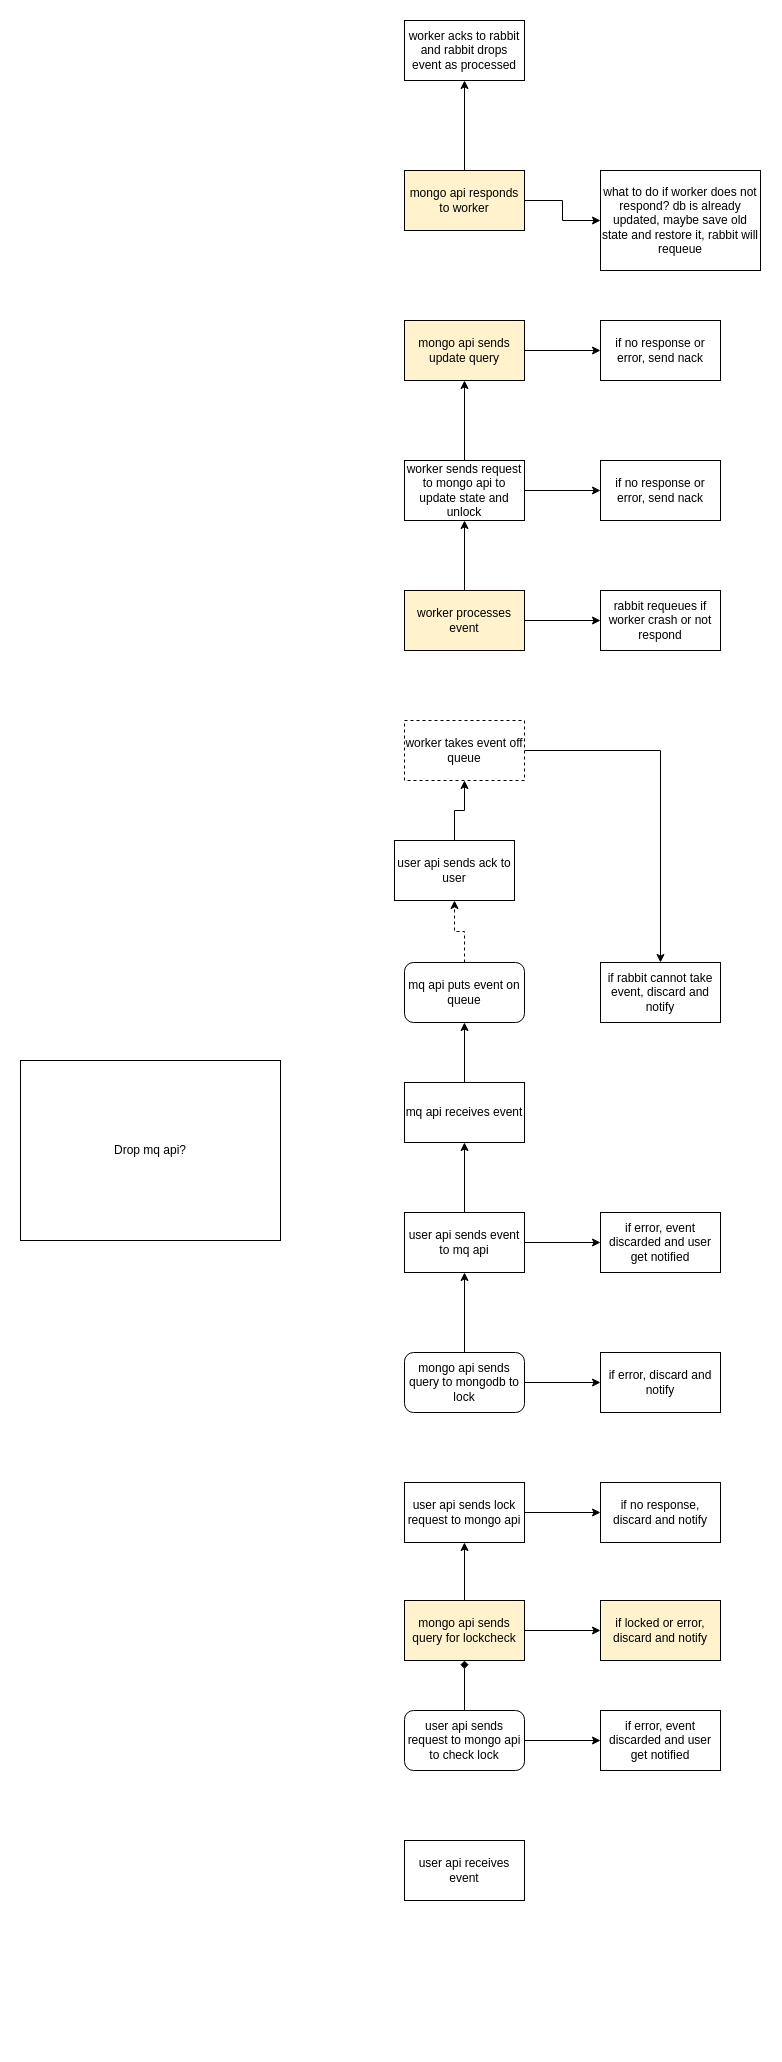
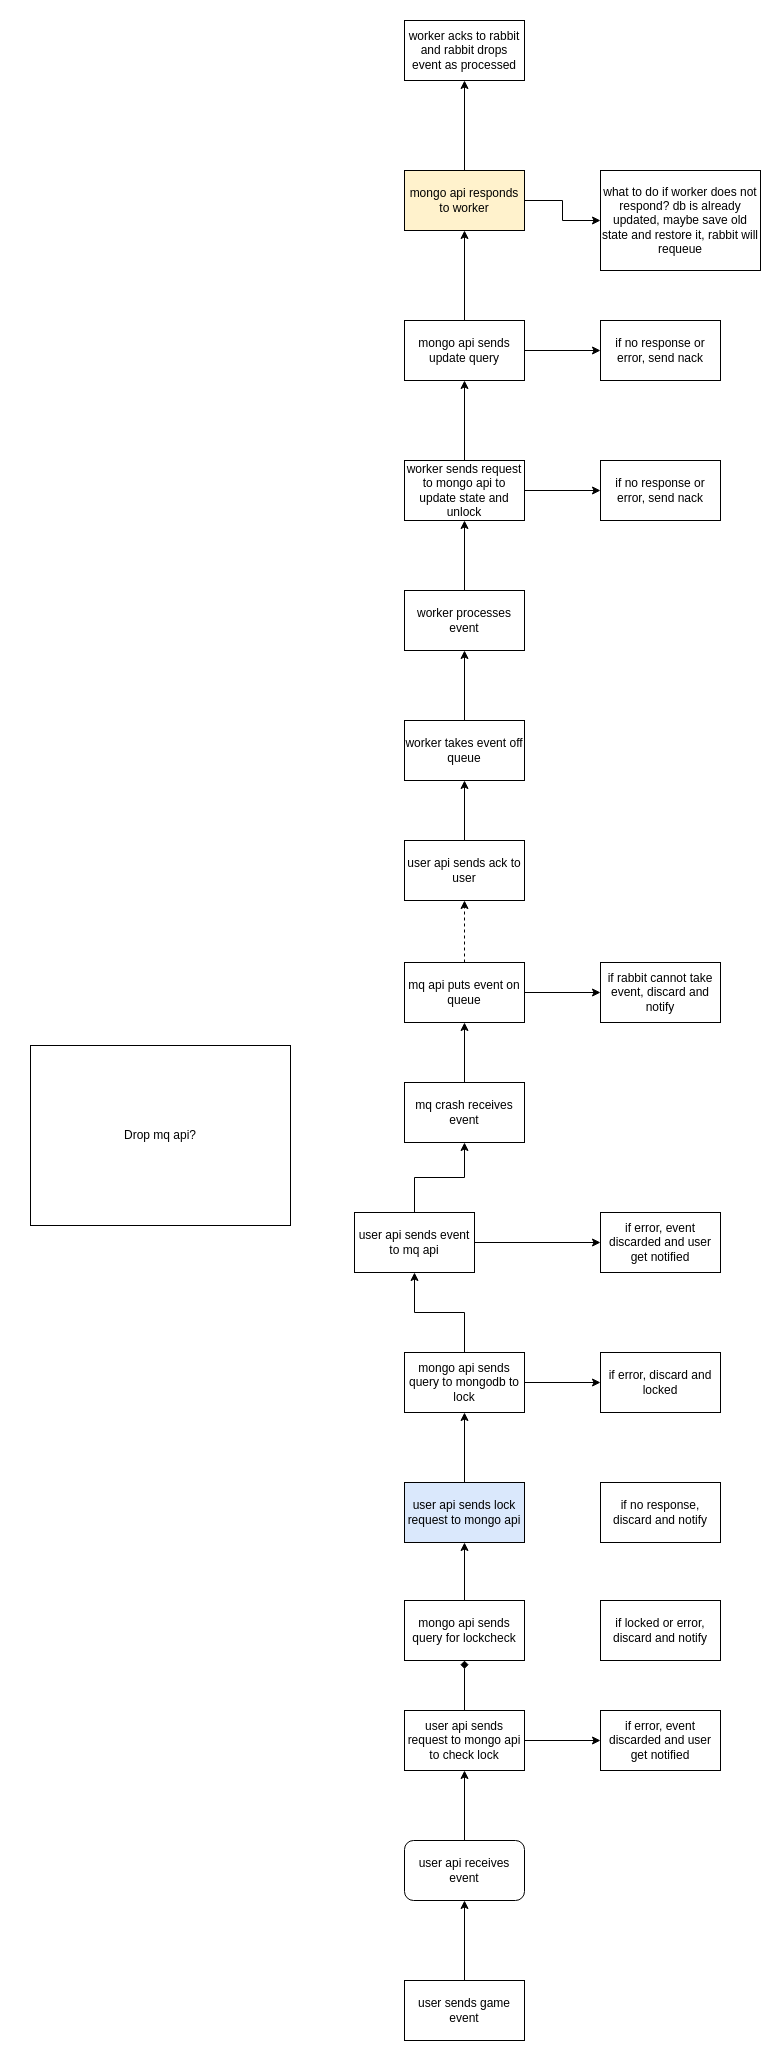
none -> (465, 279)
(465, 351) -> (465, 351)
(465, 621) -> (465, 621)
(559, 621) -> none
(661, 621) -> none
(465, 751) -> (465, 751)
(661, 785) -> (465, 689)
(455, 871) -> (465, 871)
(465, 993) -> (465, 993)
none -> (559, 993)
(465, 1113) -> (465, 1113)
(151, 1151) -> (161, 1136)
(465, 1243) -> (415, 1243)
(465, 1383) -> (465, 1383)
(661, 1383) -> (661, 1383)
none -> (465, 1451)
(465, 1513) -> (465, 1513)
(559, 1513) -> none
(465, 1631) -> (465, 1631)
(559, 1631) -> none
(661, 1631) -> (661, 1631)
(465, 1741) -> (465, 1741)
none -> (465, 1809)
(465, 1871) -> (465, 1871)
none -> (465, 1944)
none -> (465, 2011)
